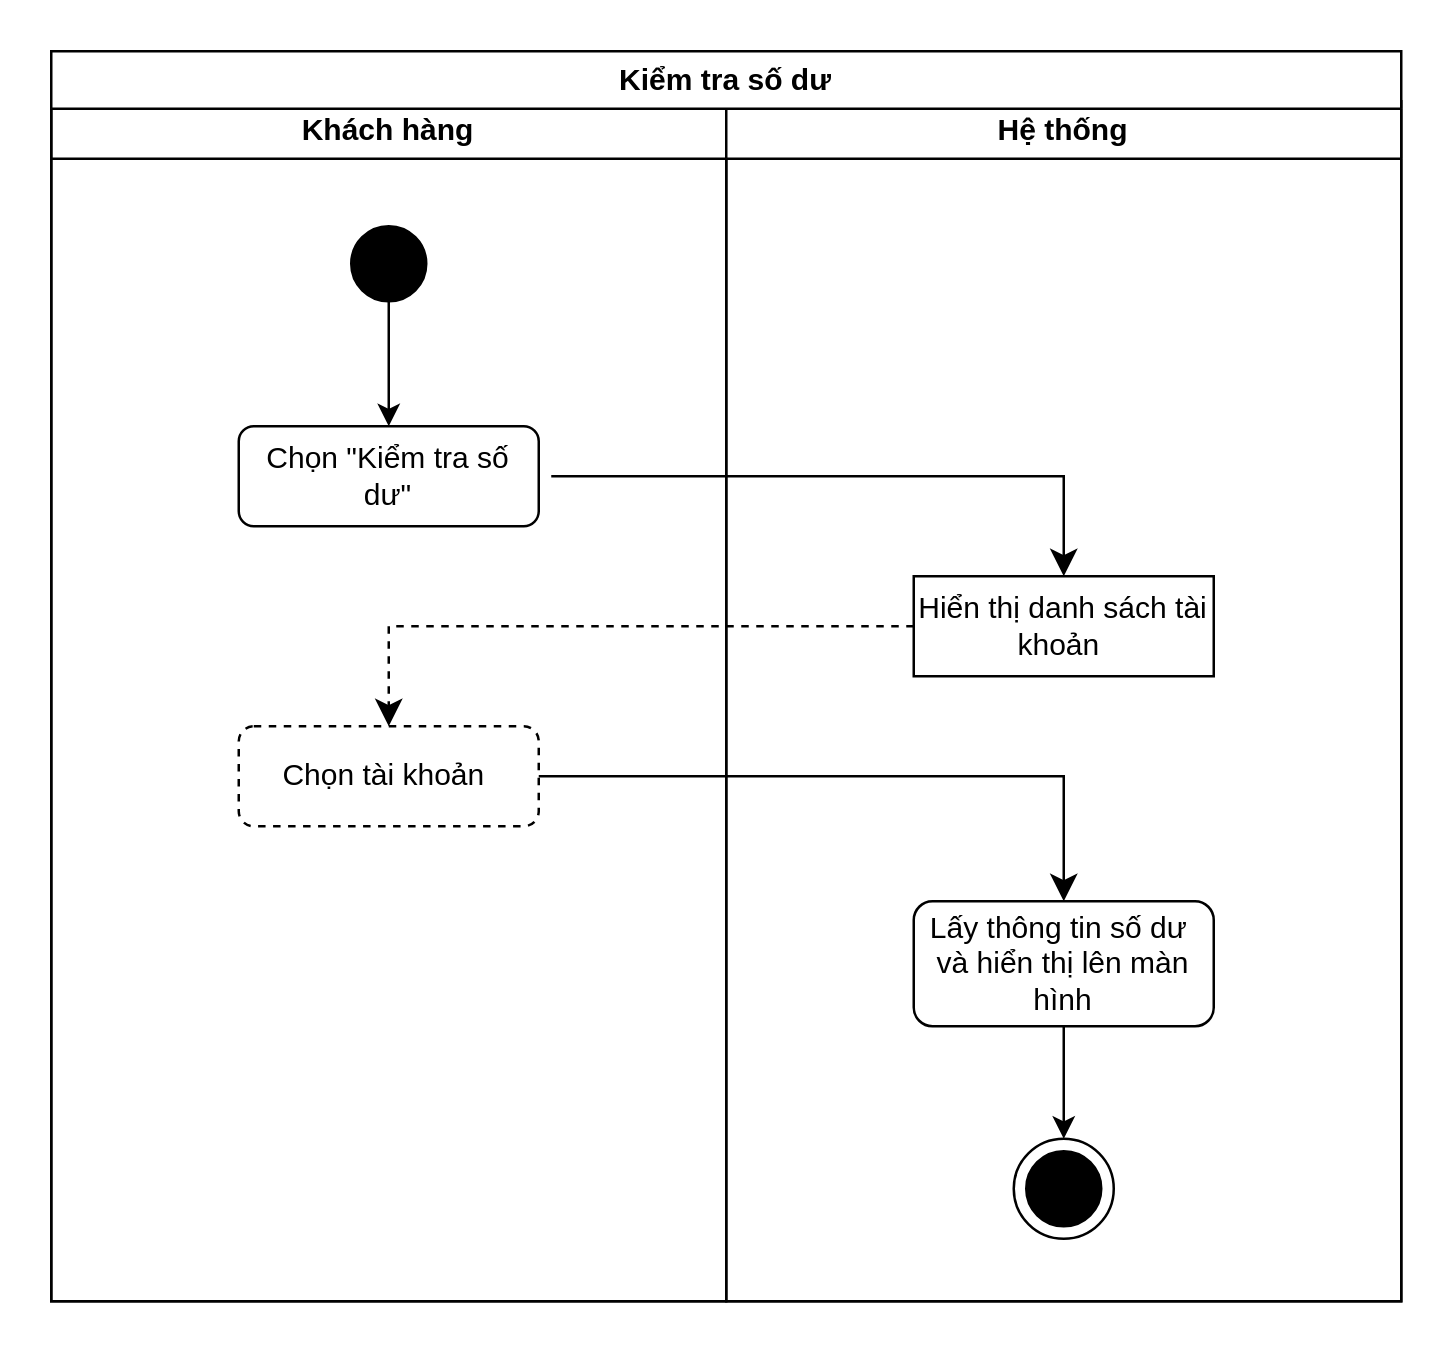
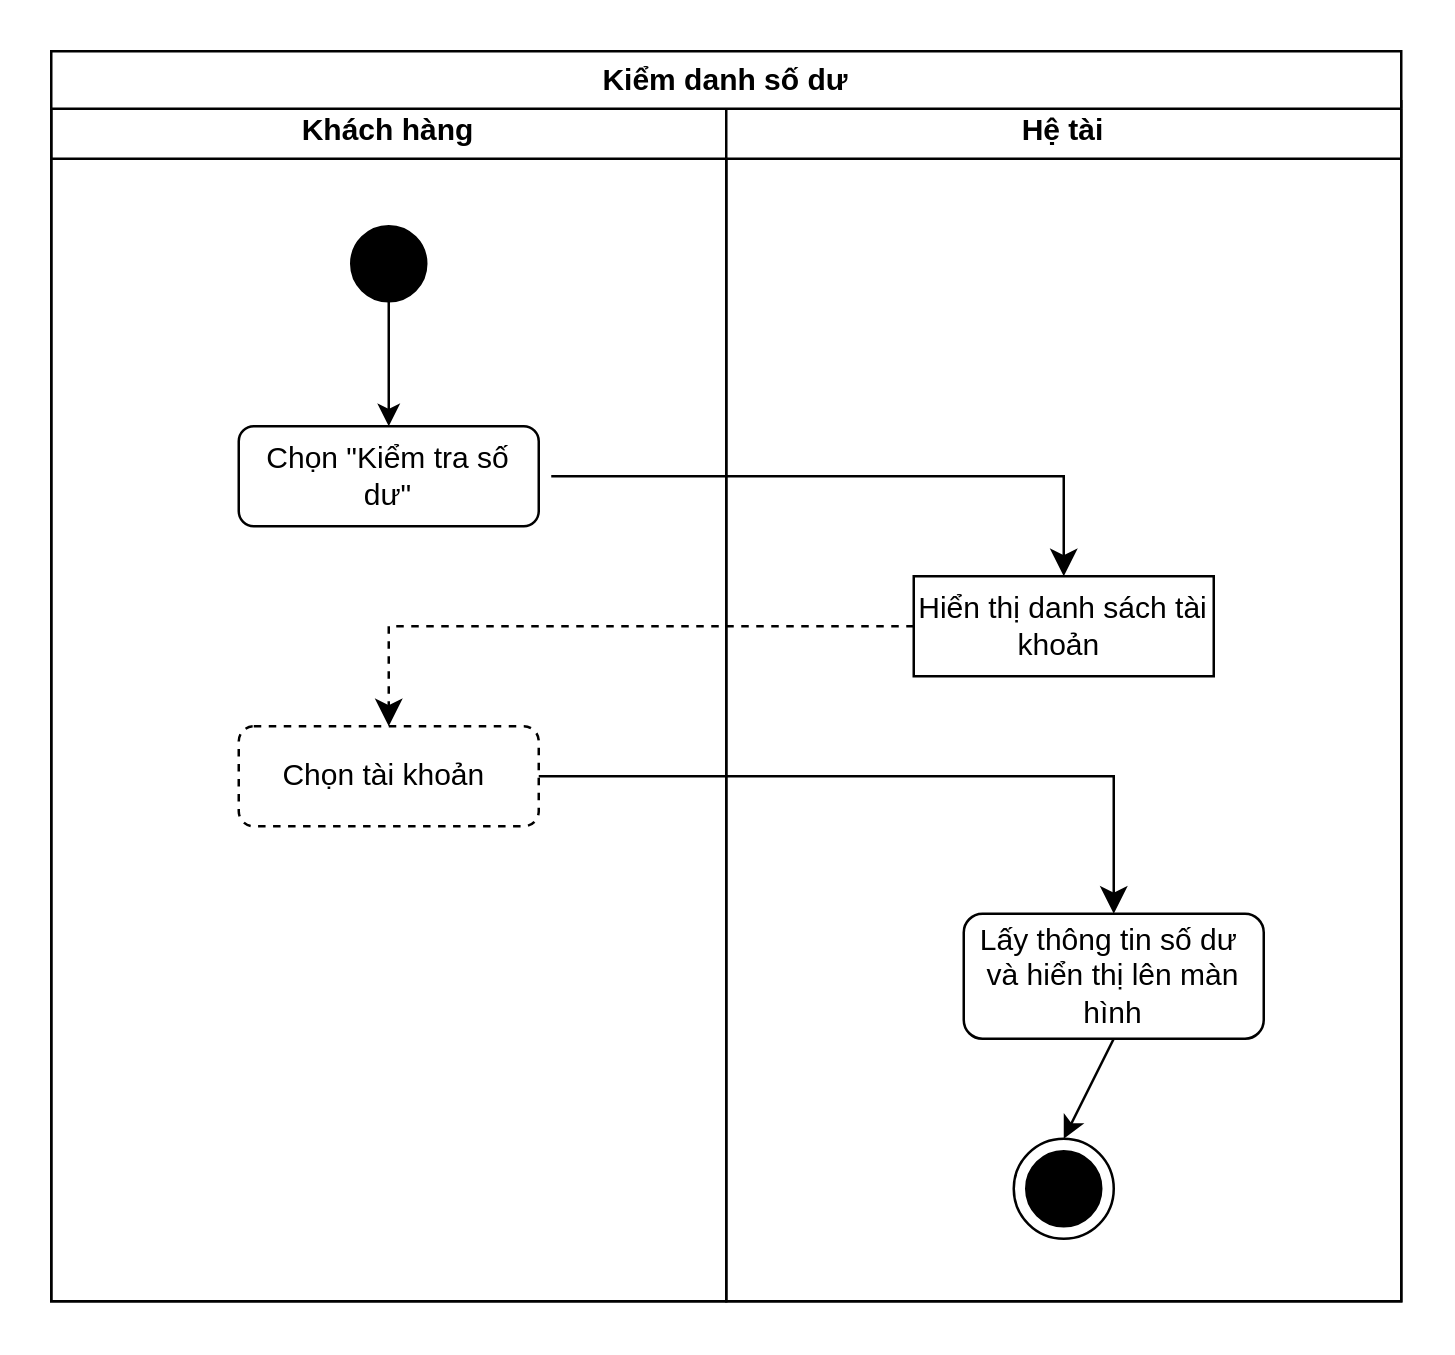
(726, 81) -> (726, 81)
(1064, 131) -> (1064, 131)
(1064, 964) -> (1114, 976)
